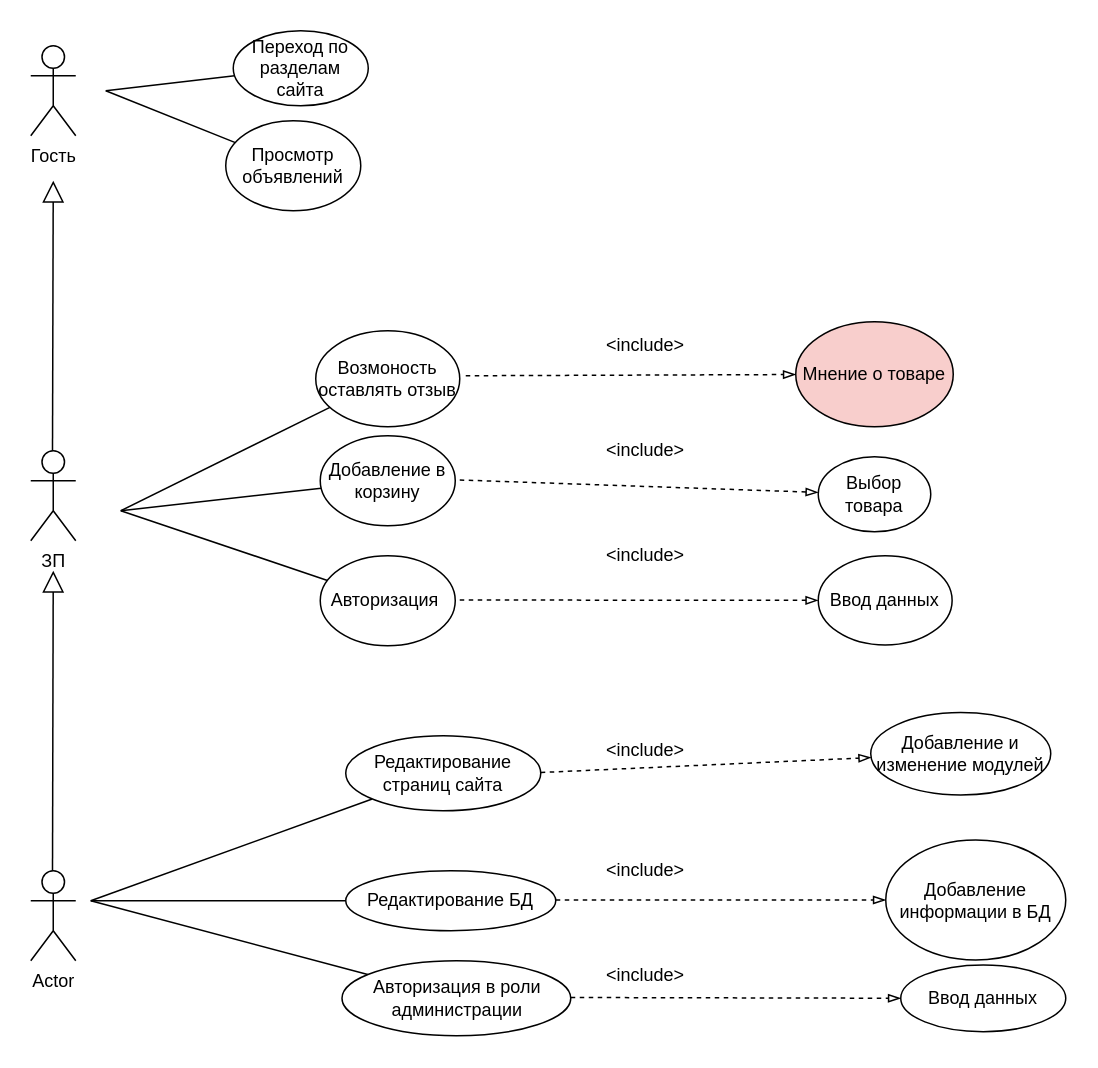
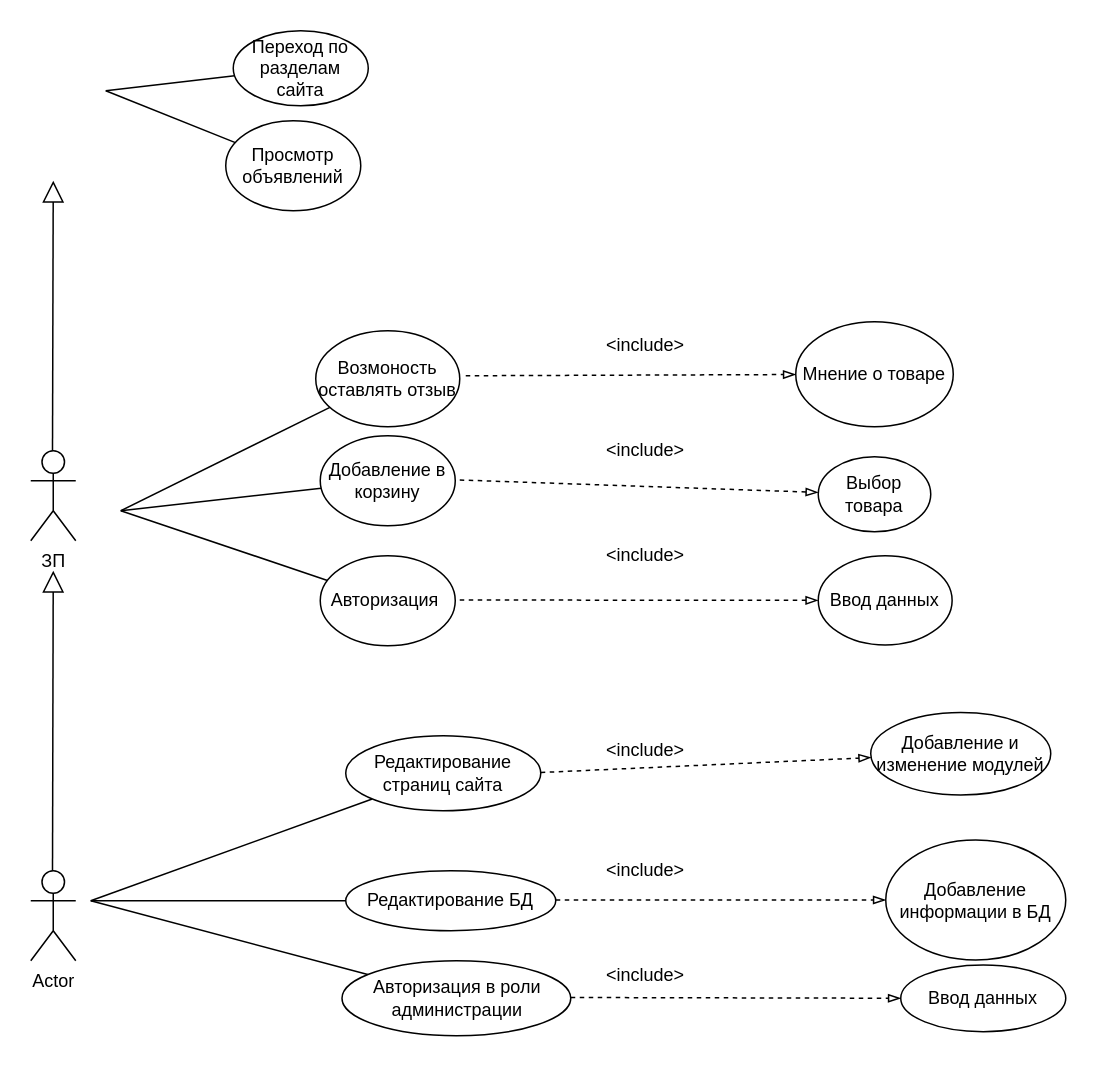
(53, 91) -> none
(875, 374) -> (875, 374)
